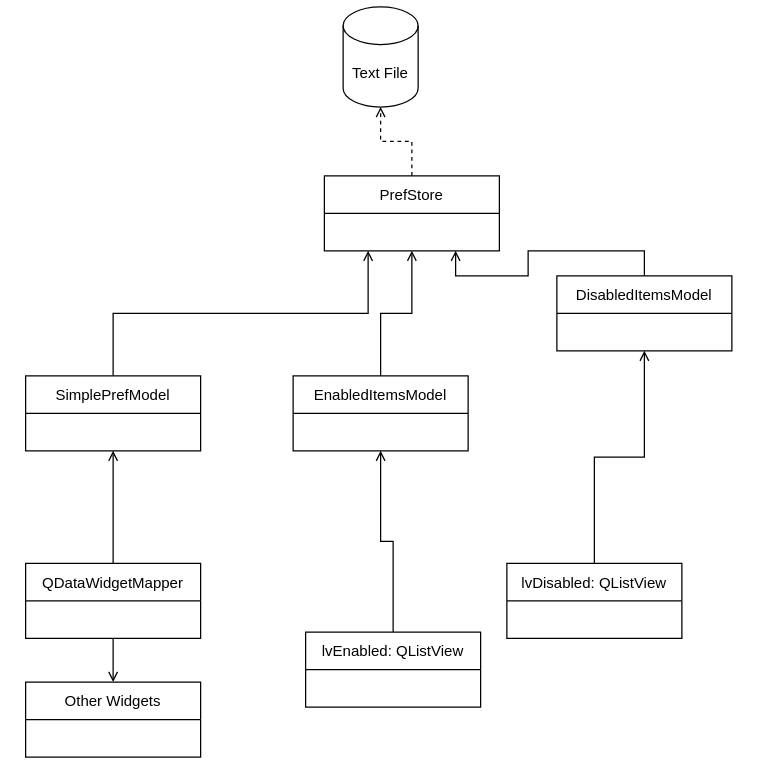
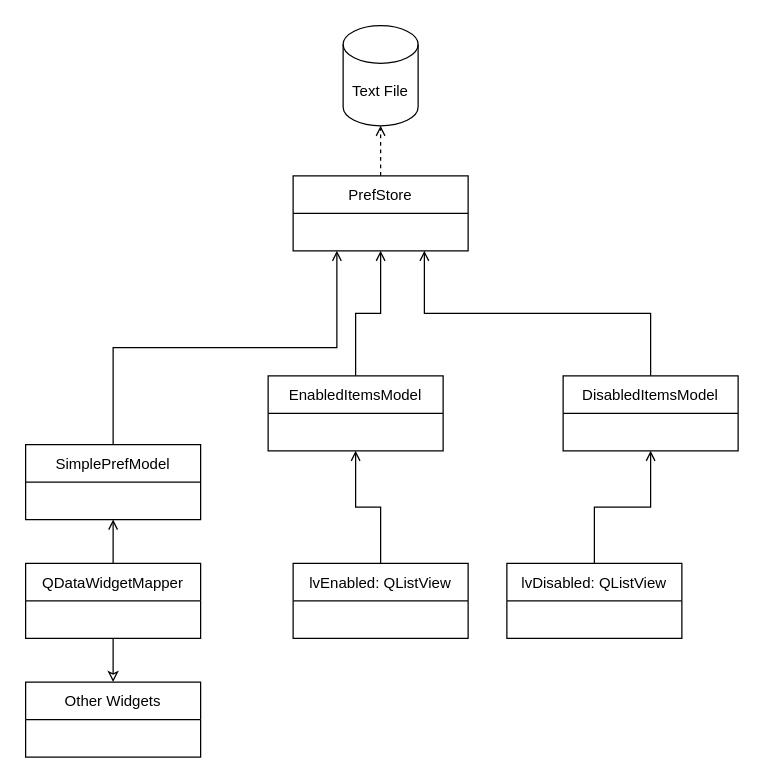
(381, 57) -> (381, 76)
(412, 213) -> (381, 213)
(644, 313) -> (651, 413)
(113, 413) -> (113, 482)
(381, 413) -> (356, 413)
(393, 669) -> (381, 601)
(113, 674) -> (113, 672)
